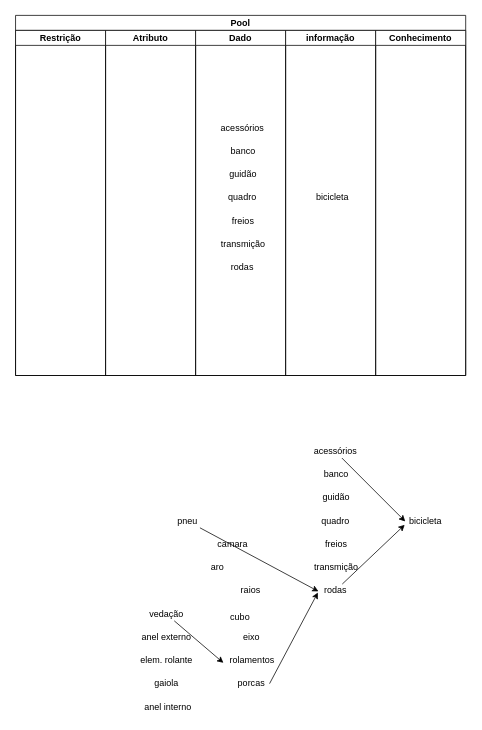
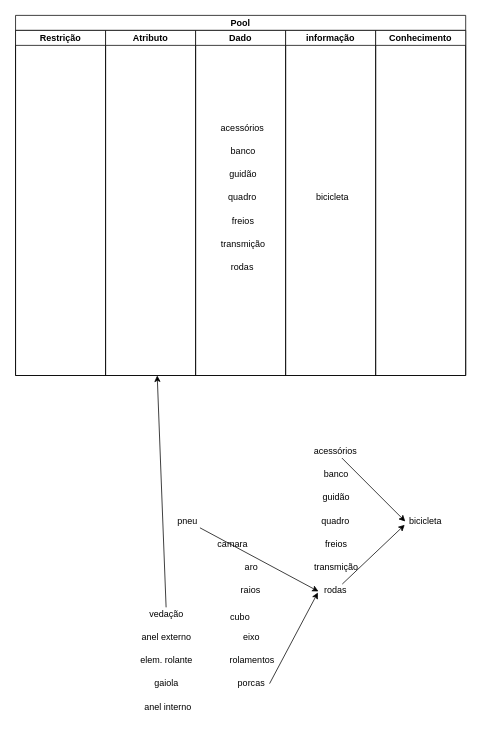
(217, 567) -> (251, 567)
(196, 640) -> (161, 491)
